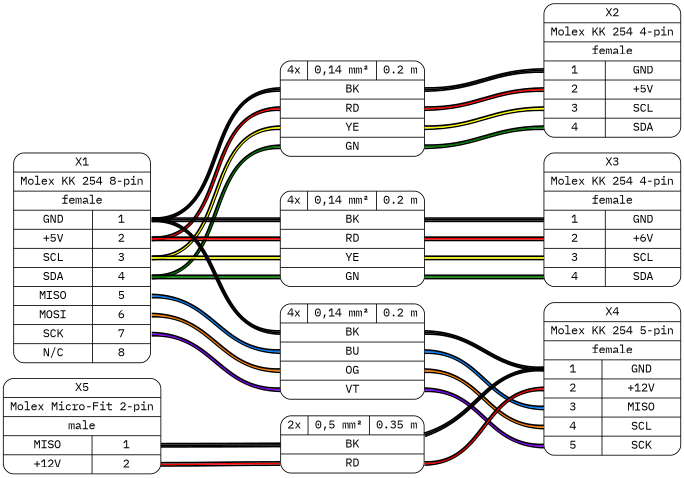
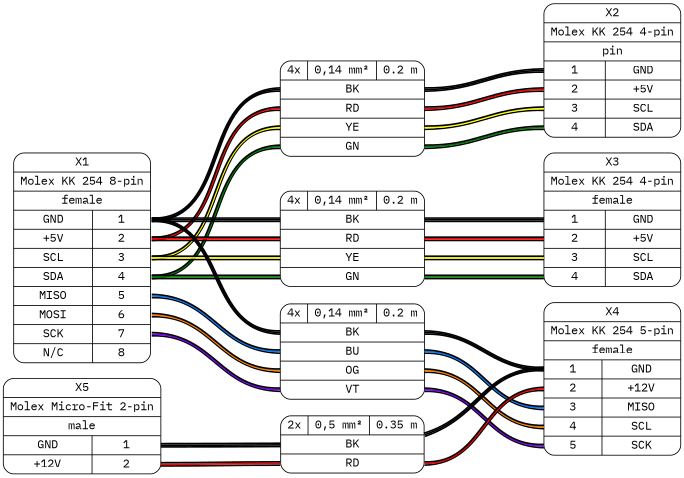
(612, 51) -> (612, 51)
(643, 238) -> (643, 238)
(48, 445) -> (48, 445)
